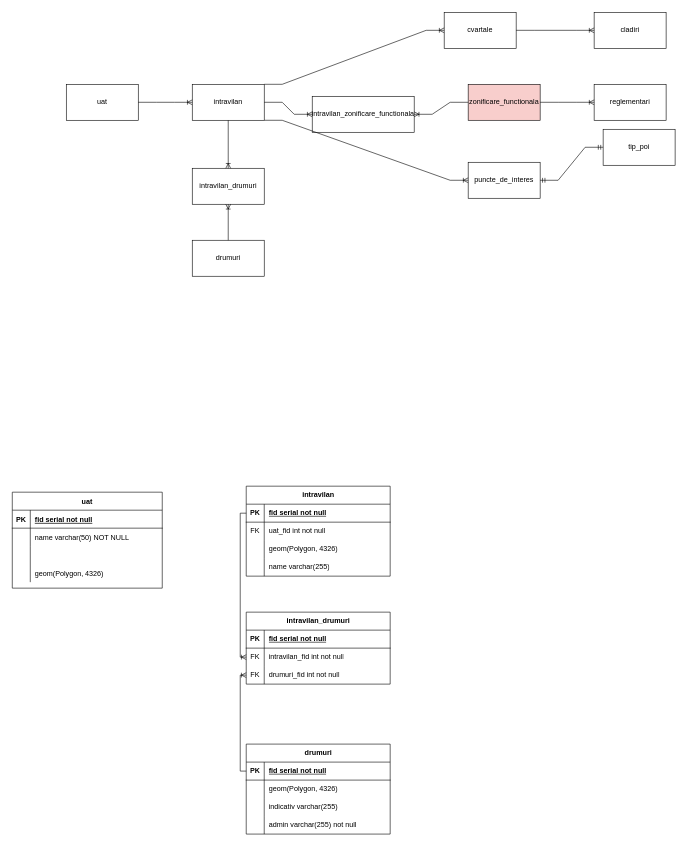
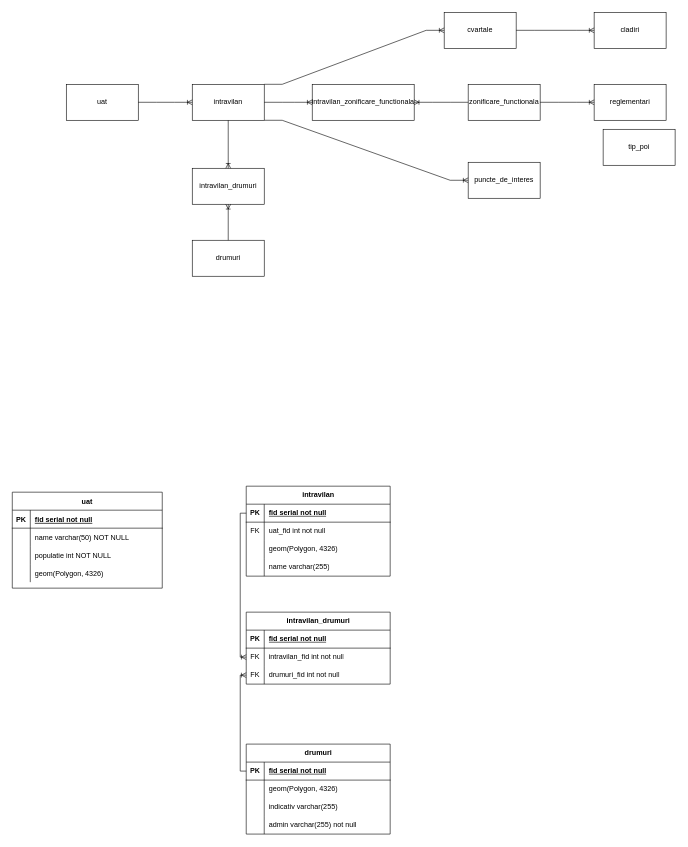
(504, 102) -> (504, 102)
(363, 114) -> (363, 102)
(572, 164) -> none
none -> (96, 555)
